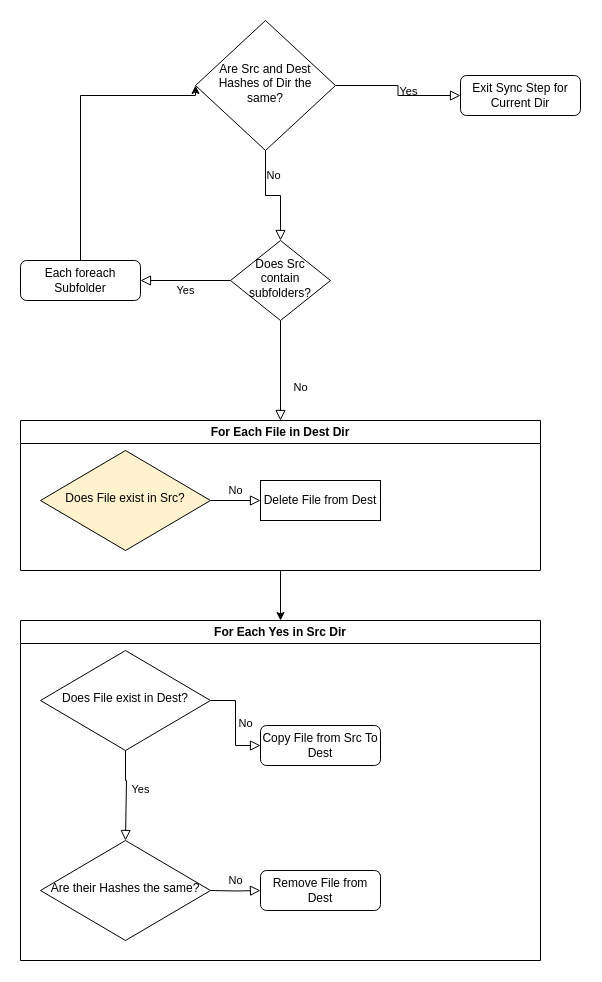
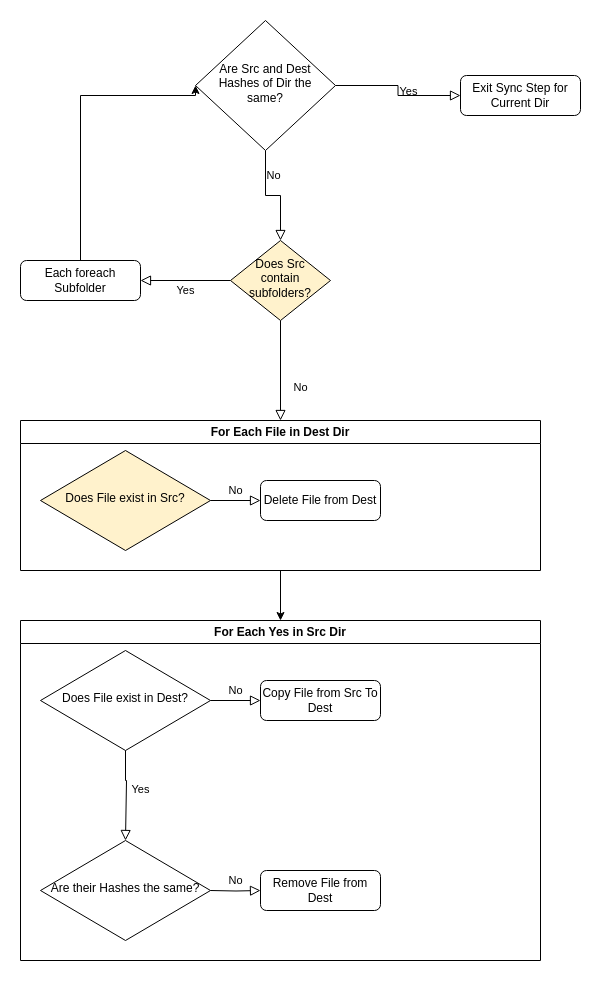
(281, 281) -> (281, 281)
(321, 501) -> (321, 501)
(321, 746) -> (321, 701)
